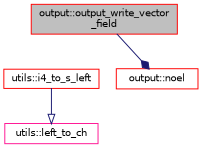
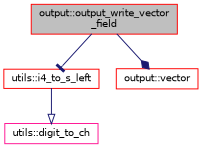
none -> (77, 50)
(157, 79) -> (157, 79)
(51, 134) -> (51, 134)
